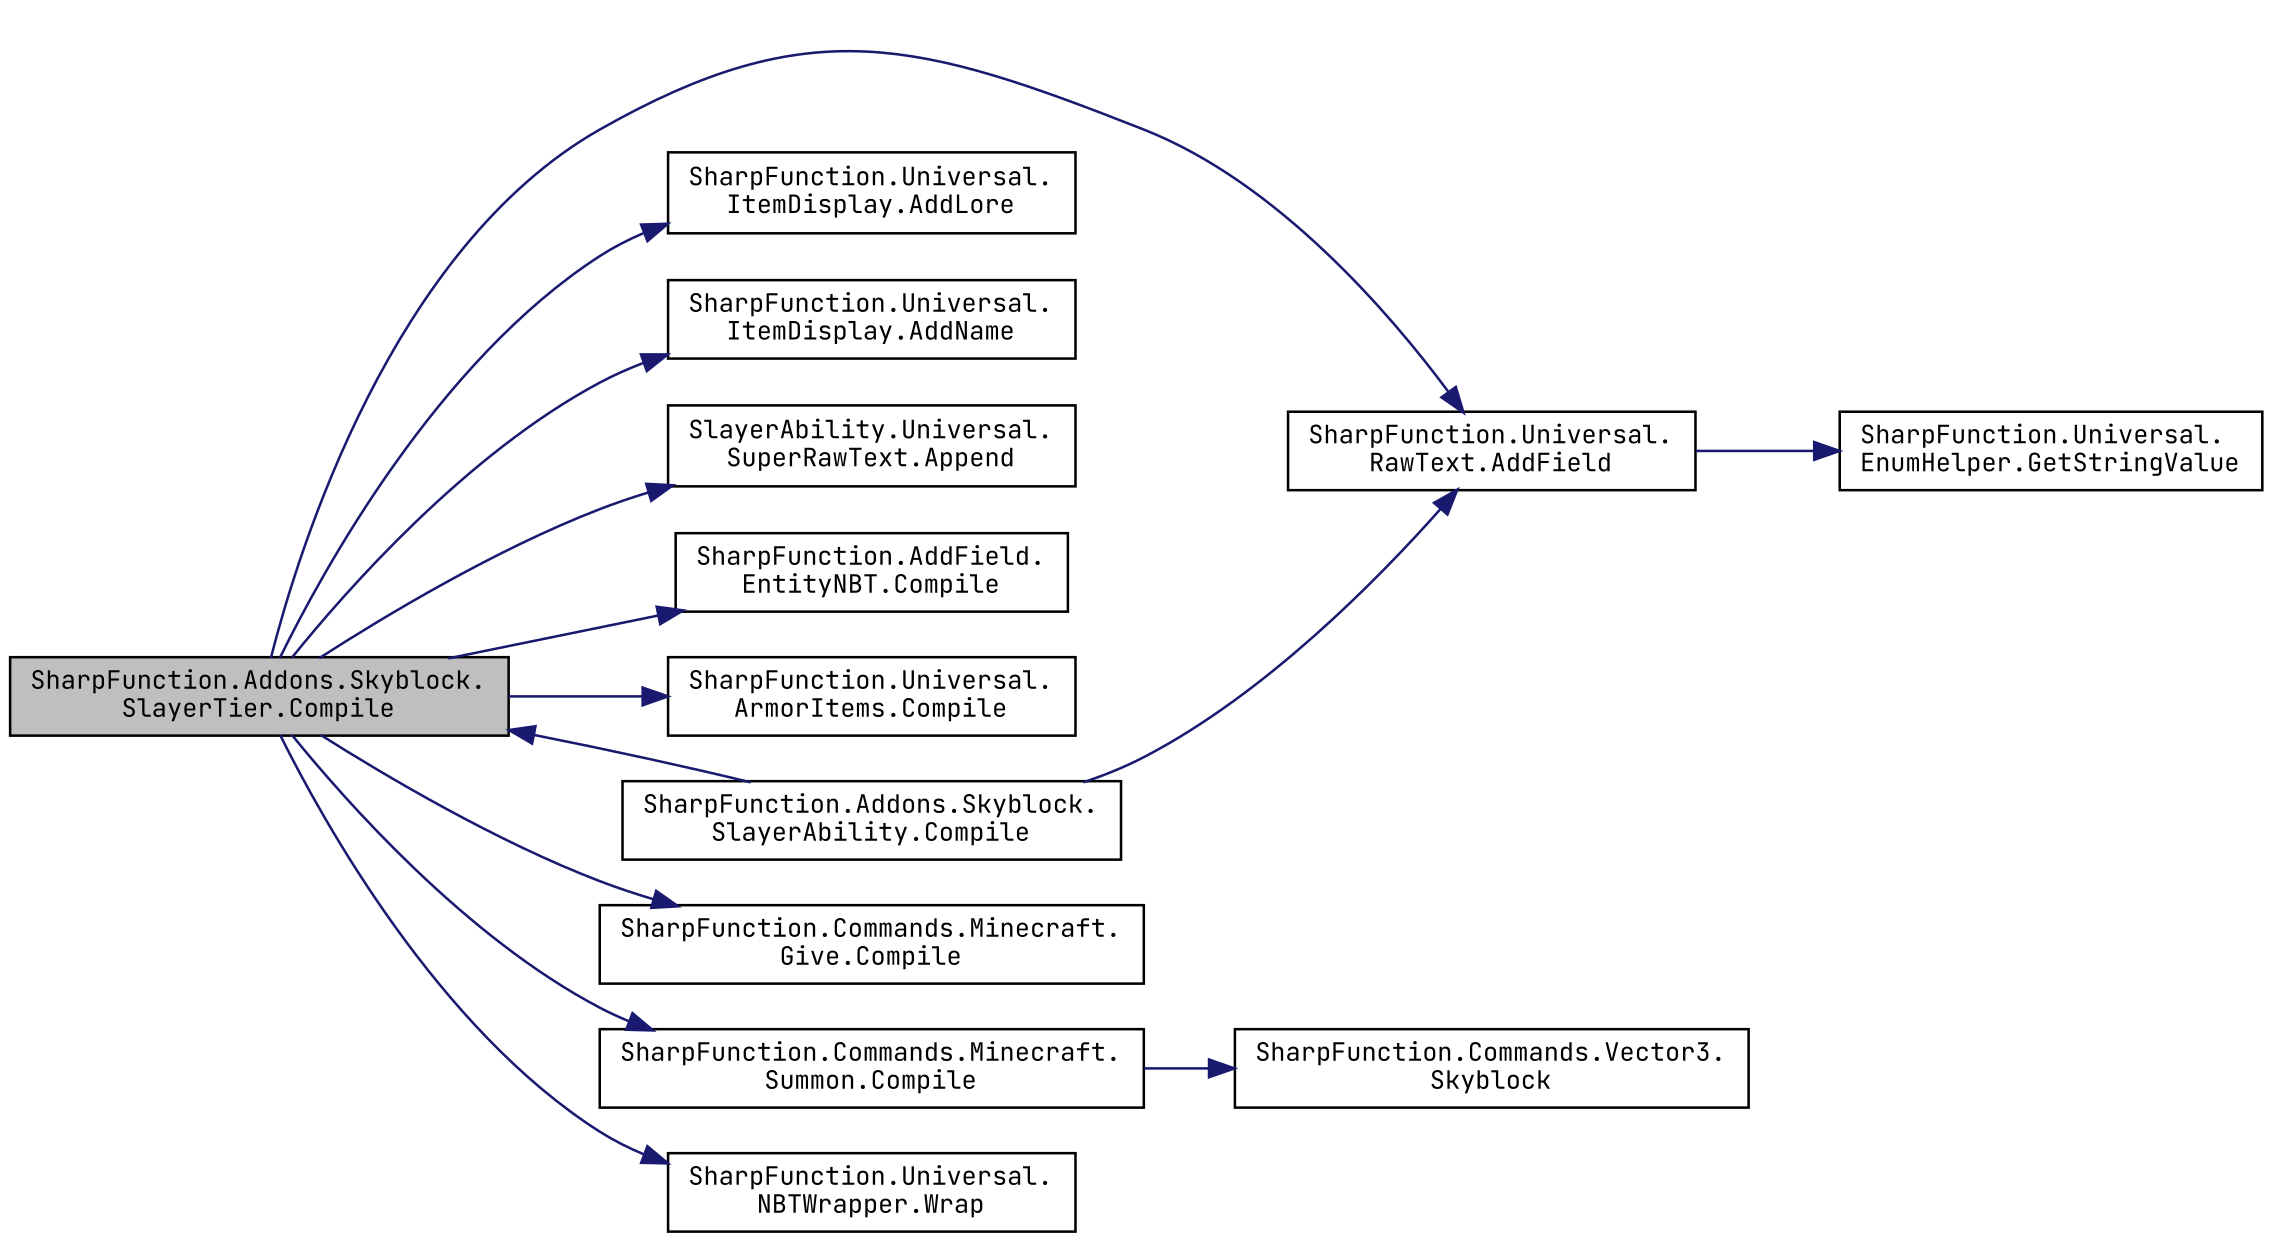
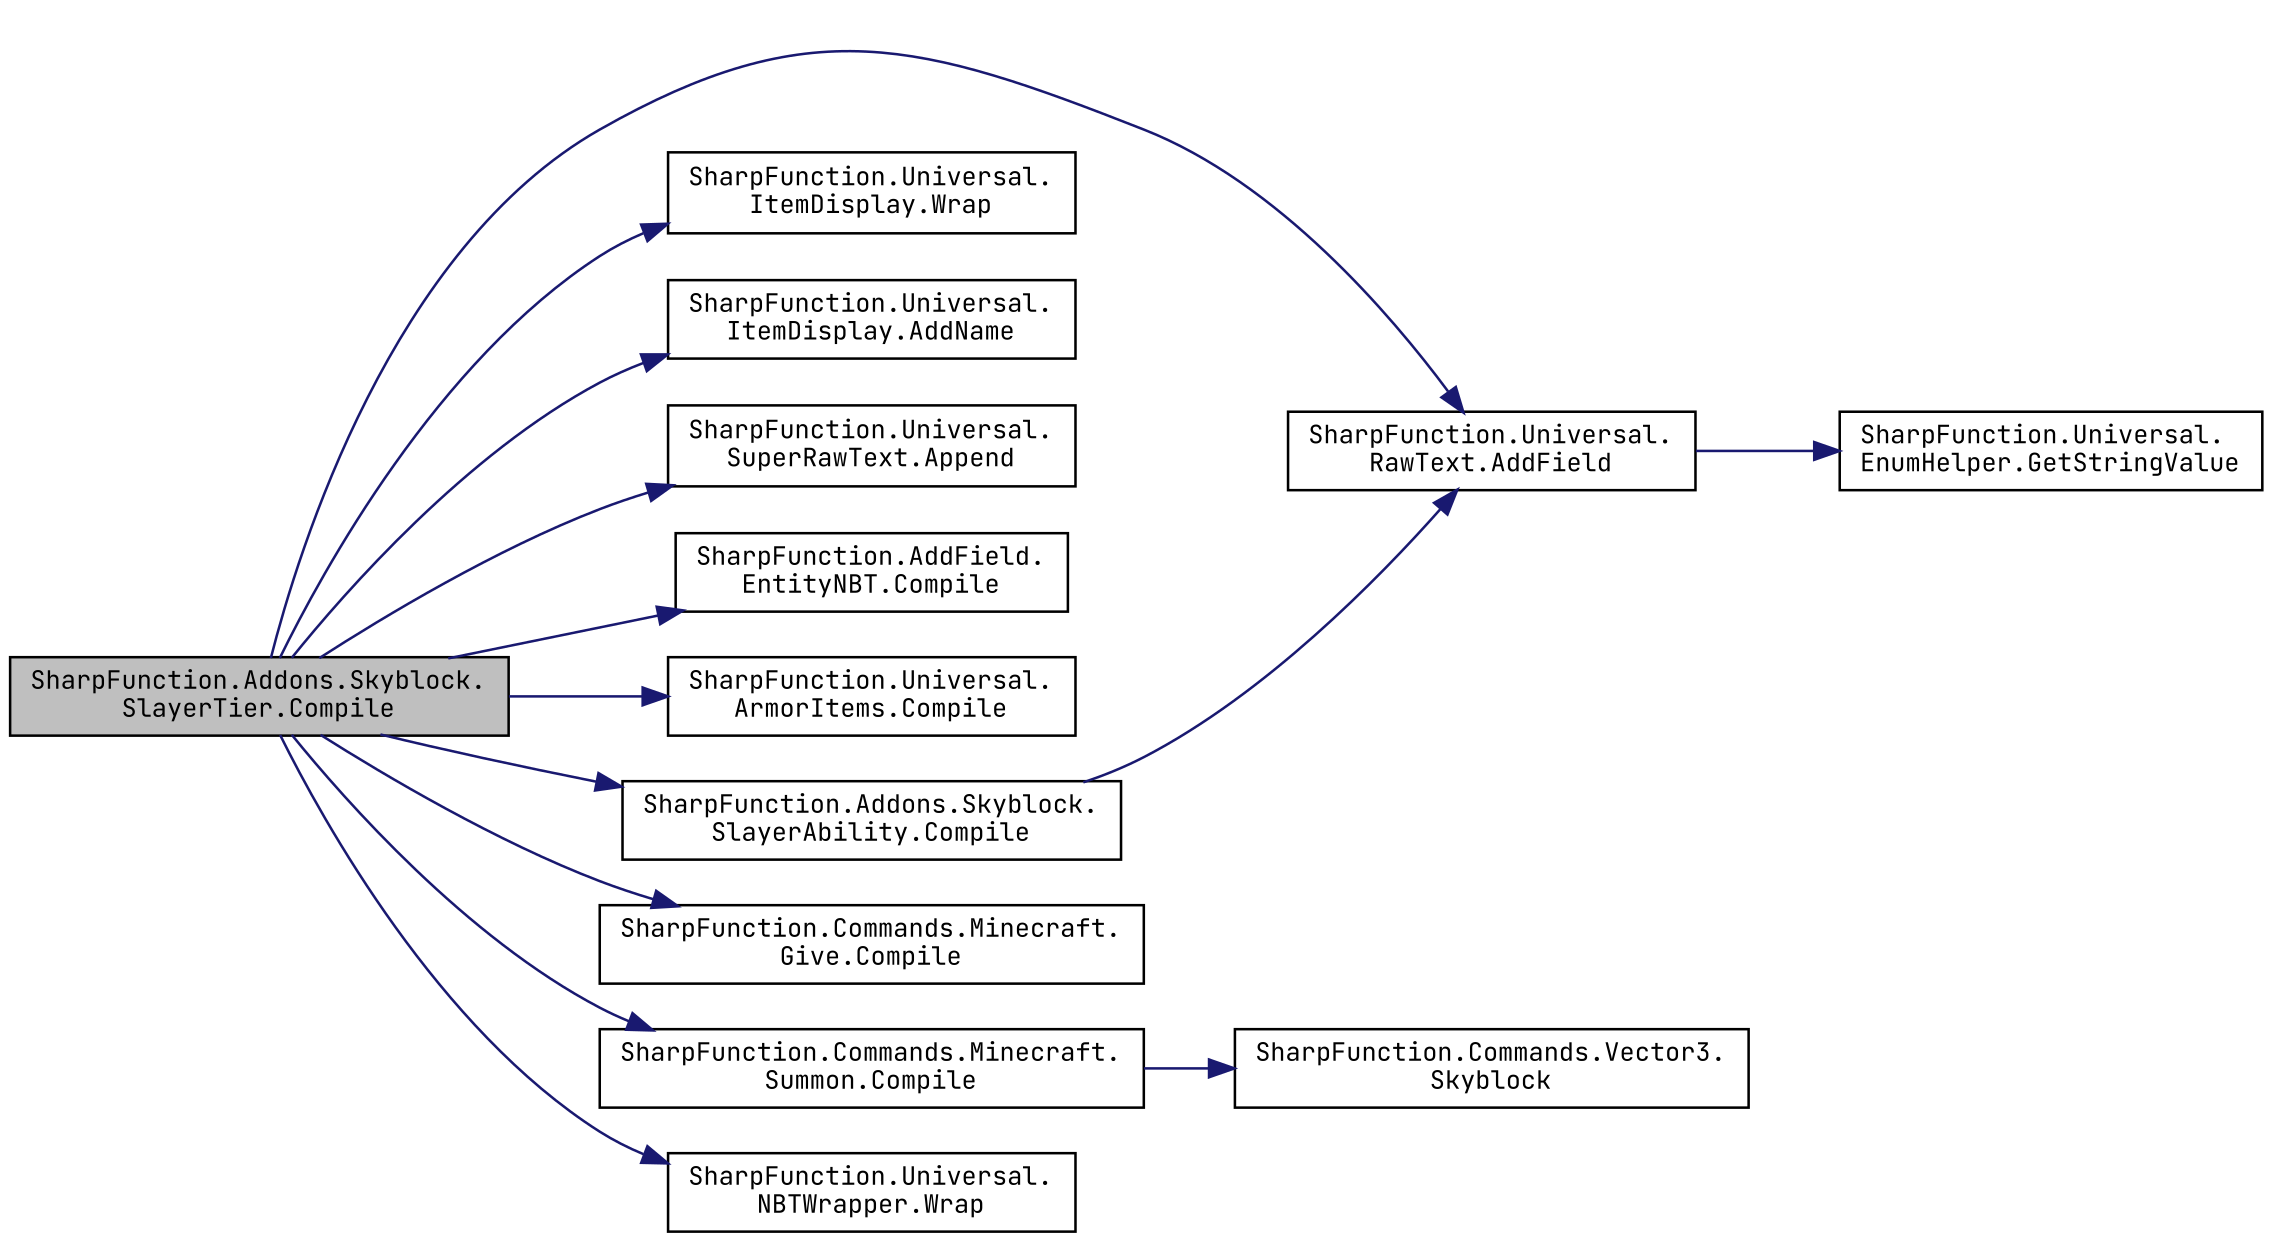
(872, 193) -> (872, 193)
(872, 446) -> (872, 446)
(643, 758) -> (488, 759)
